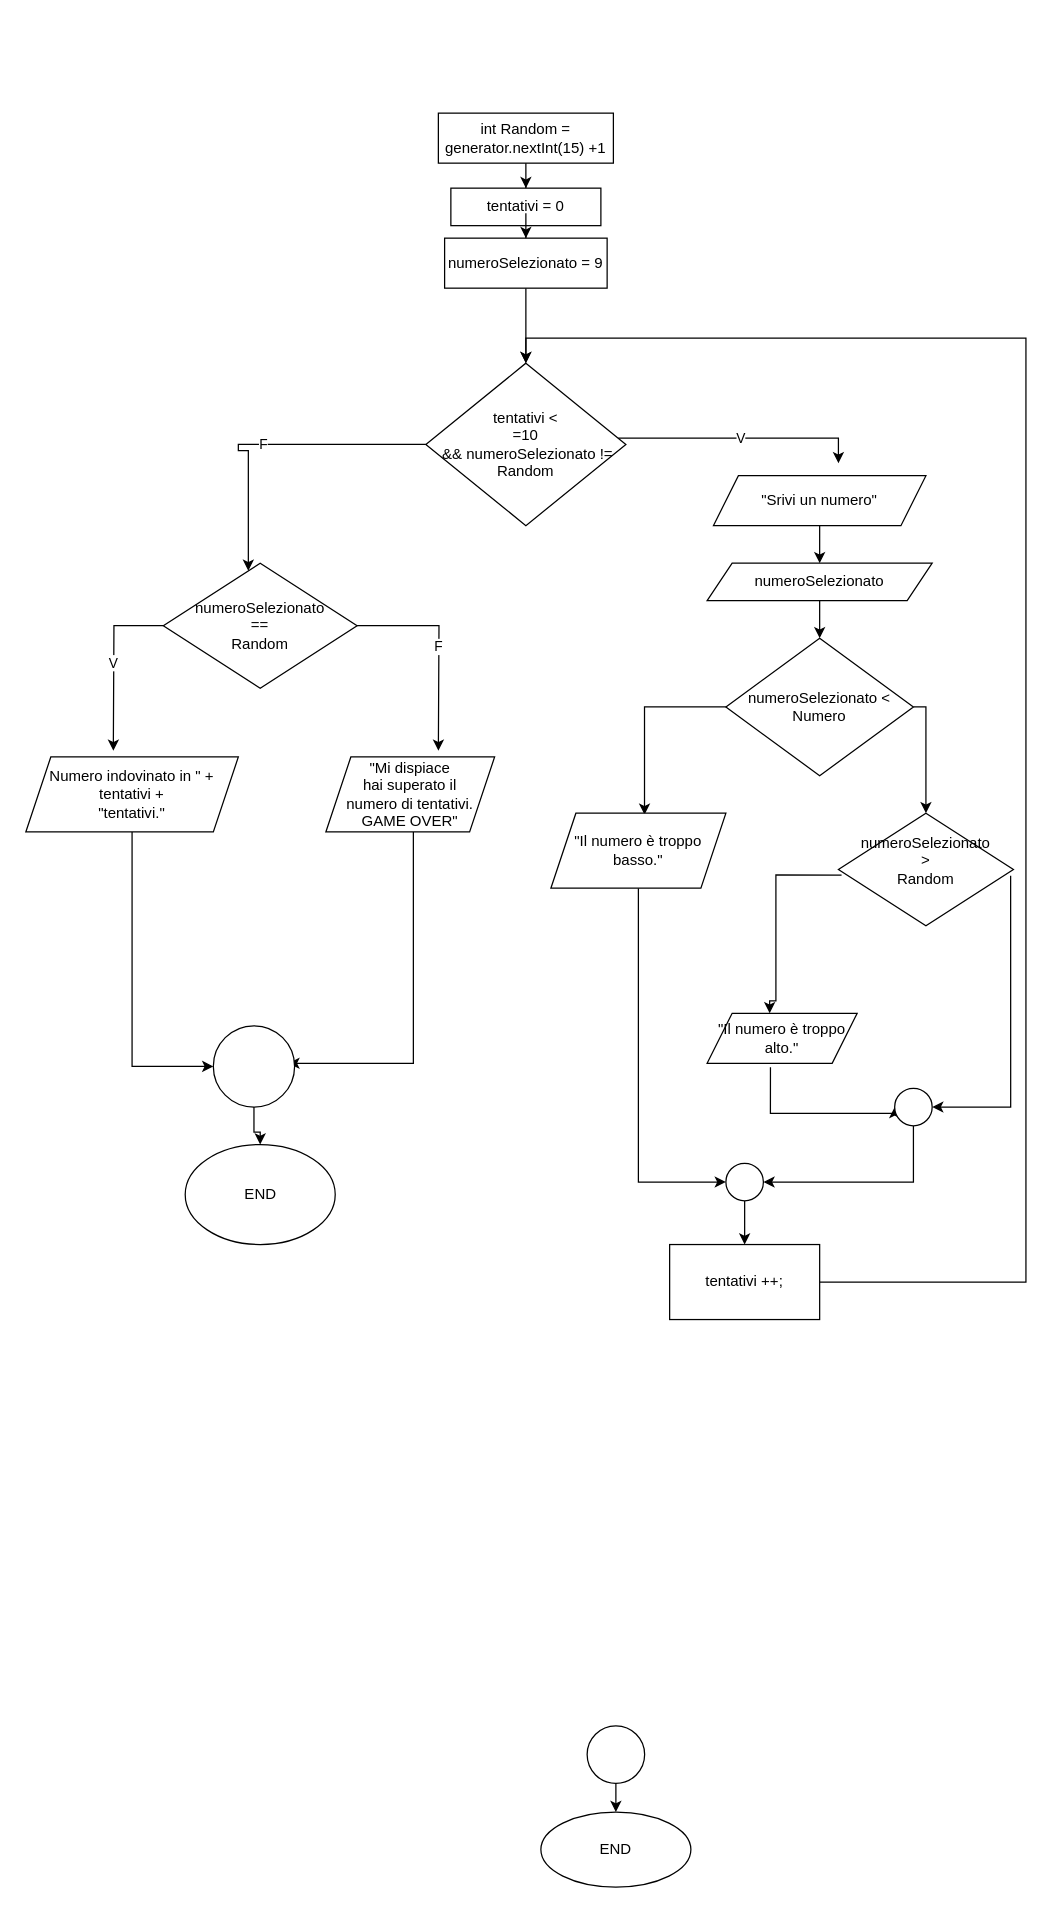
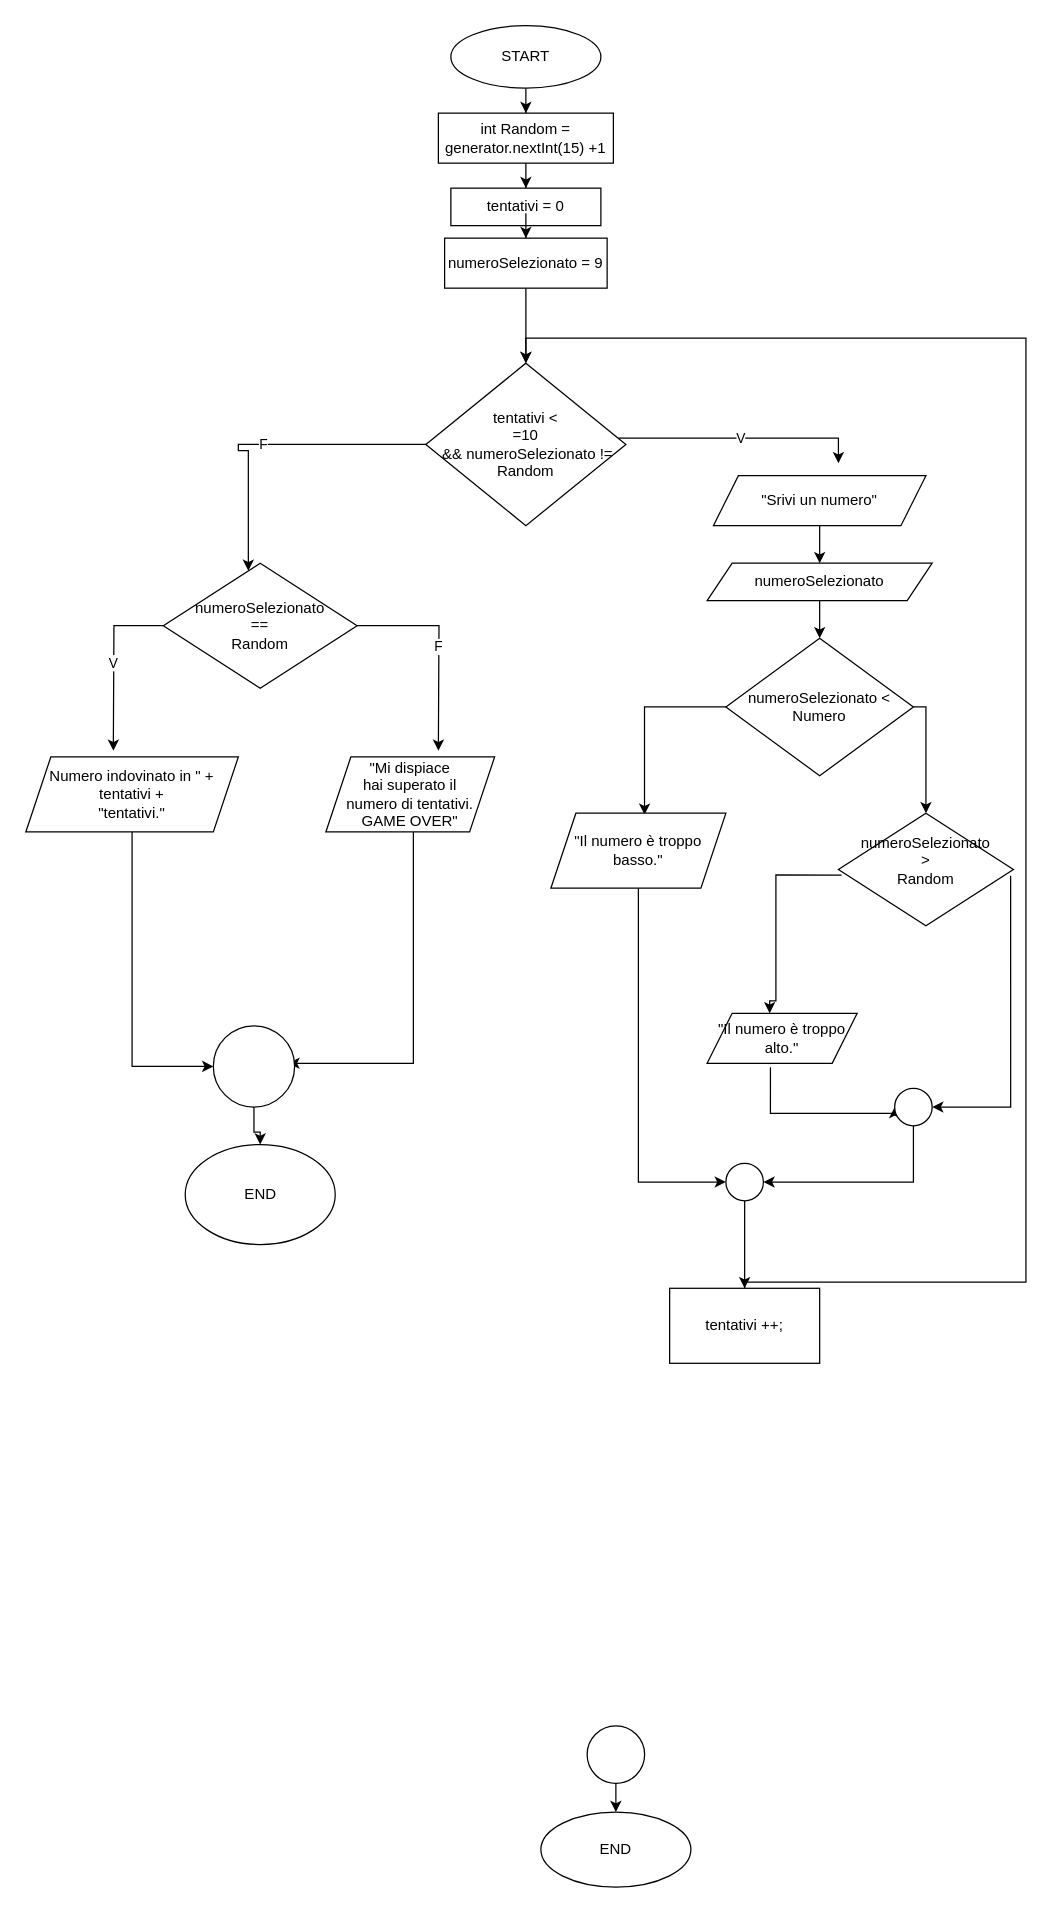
none -> (526, 57)
none -> (526, 105)
(744, 1282) -> (744, 1326)
